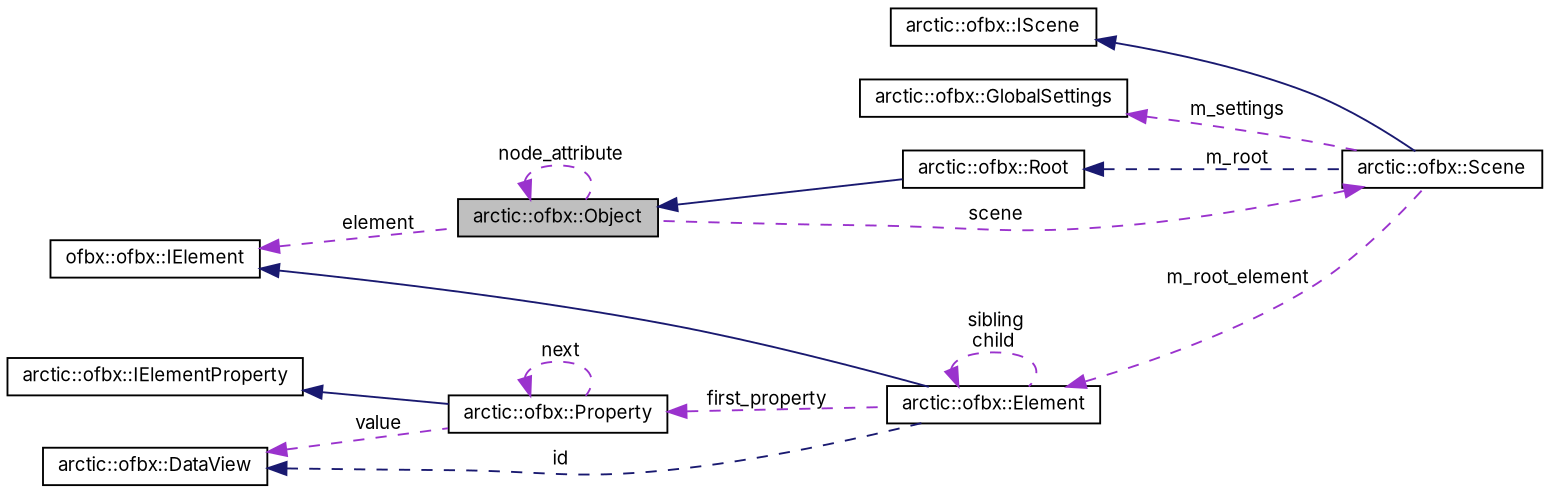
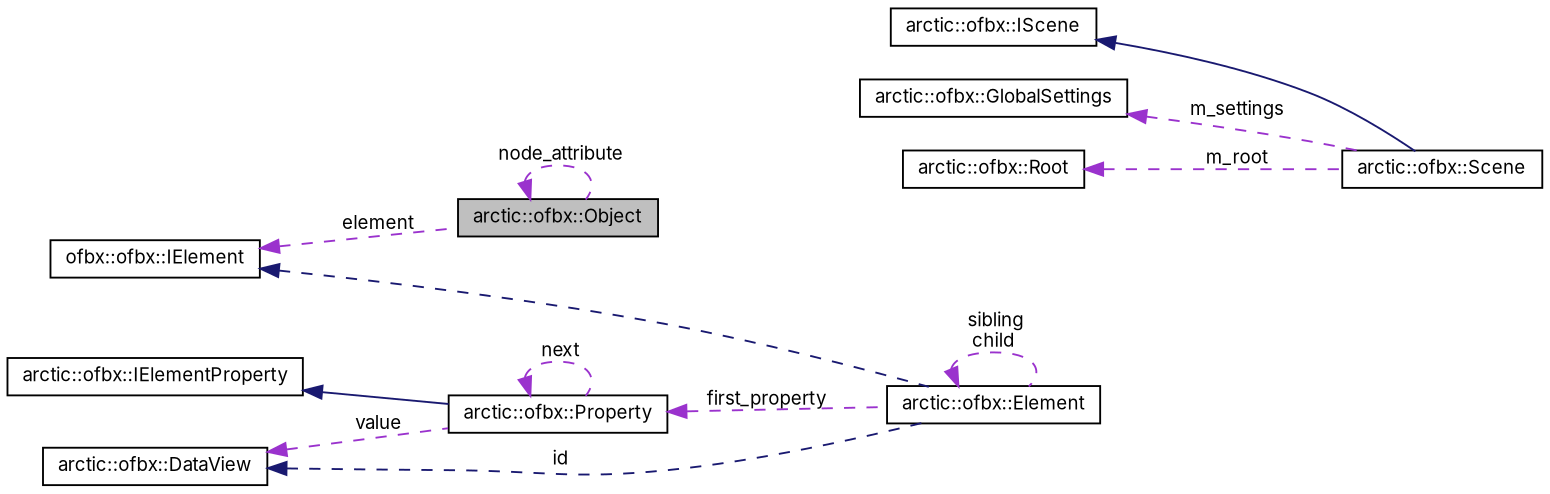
(1222, 169) -> (1222, 169)
(790, 192) -> none
(1003, 230) -> none
(1270, 310) -> none
(607, 314) -> (607, 314)
